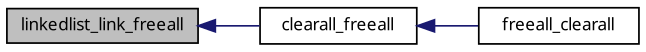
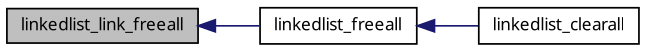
(338, 26) -> (338, 26)
(559, 26) -> (559, 26)
